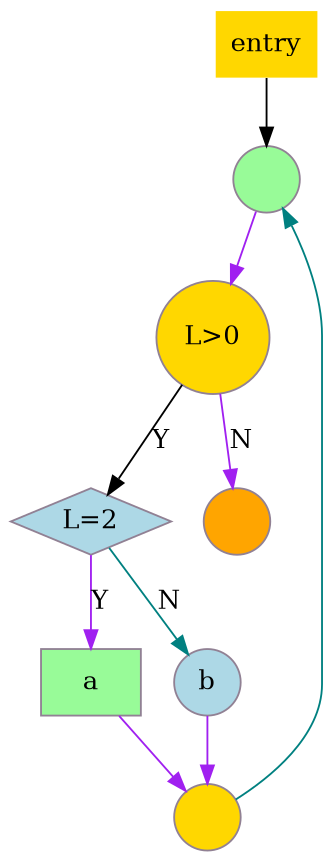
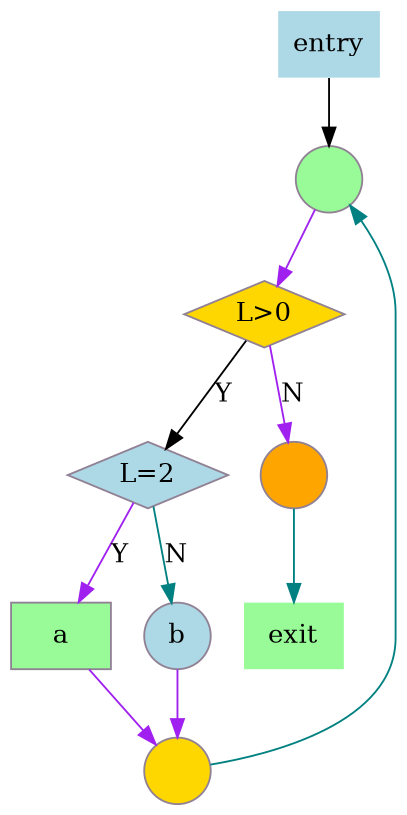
(267, 44) -> (329, 44)
(213, 337) -> (264, 314)
none -> (294, 636)
